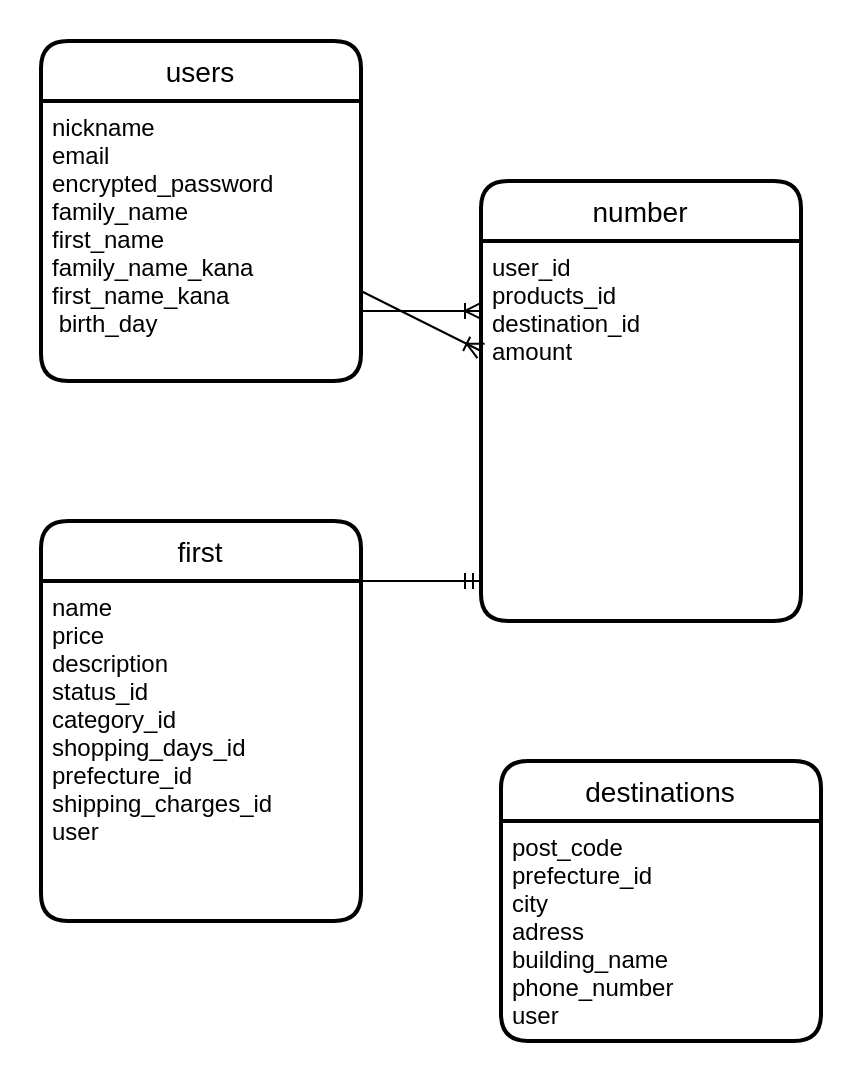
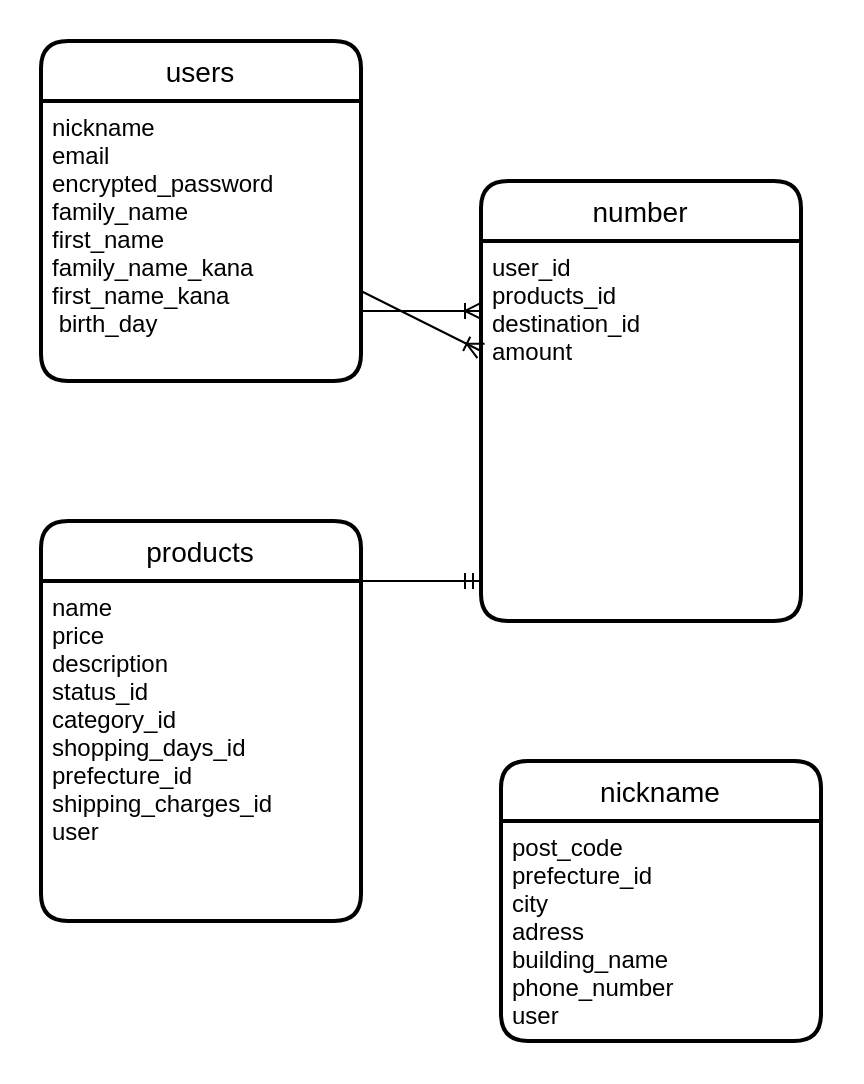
(200, 553) -> (200, 553)
(660, 793) -> (660, 793)
